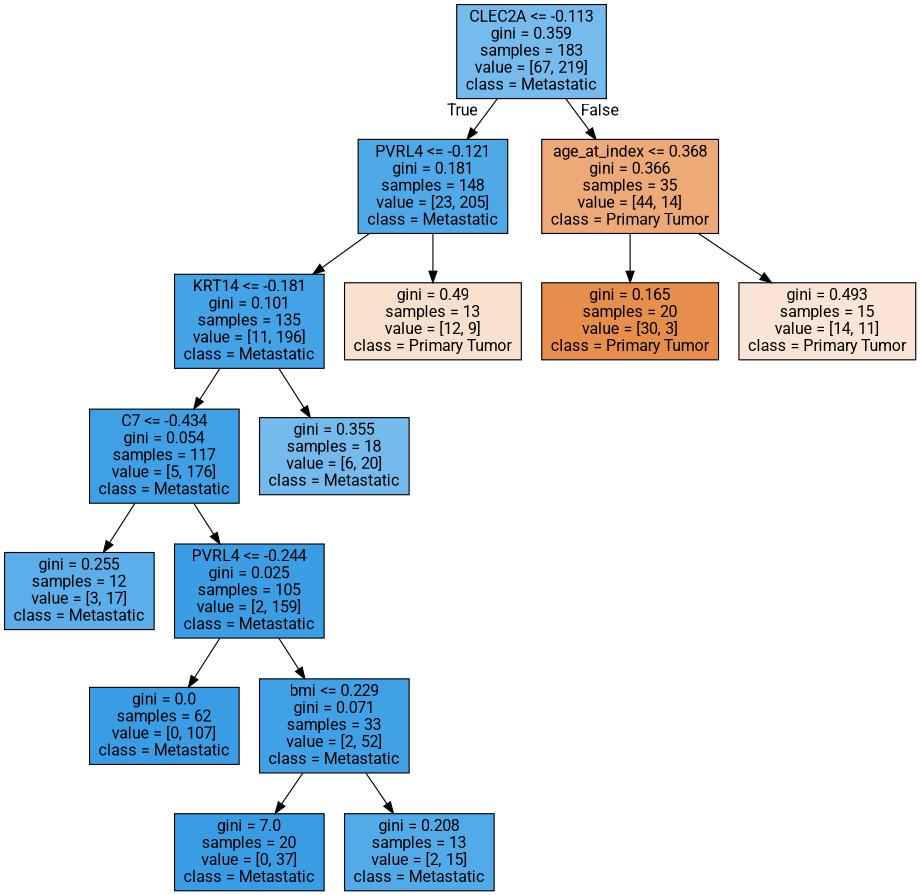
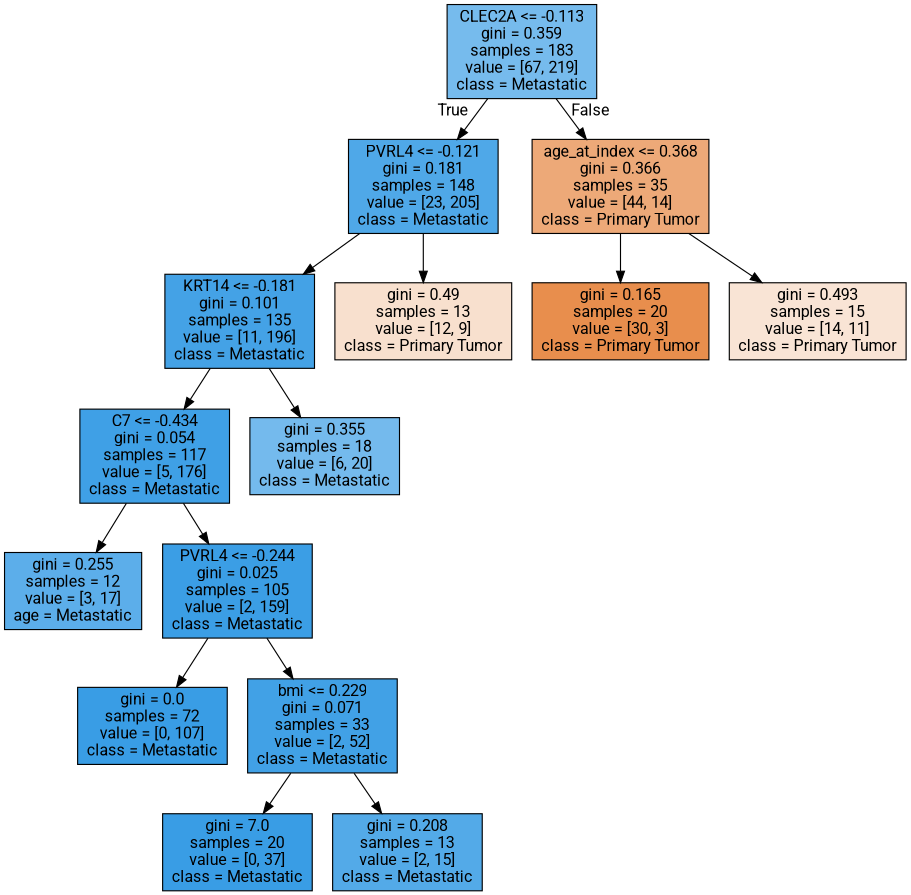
(79, 591) -> (73, 591)
(164, 726) -> (152, 726)
